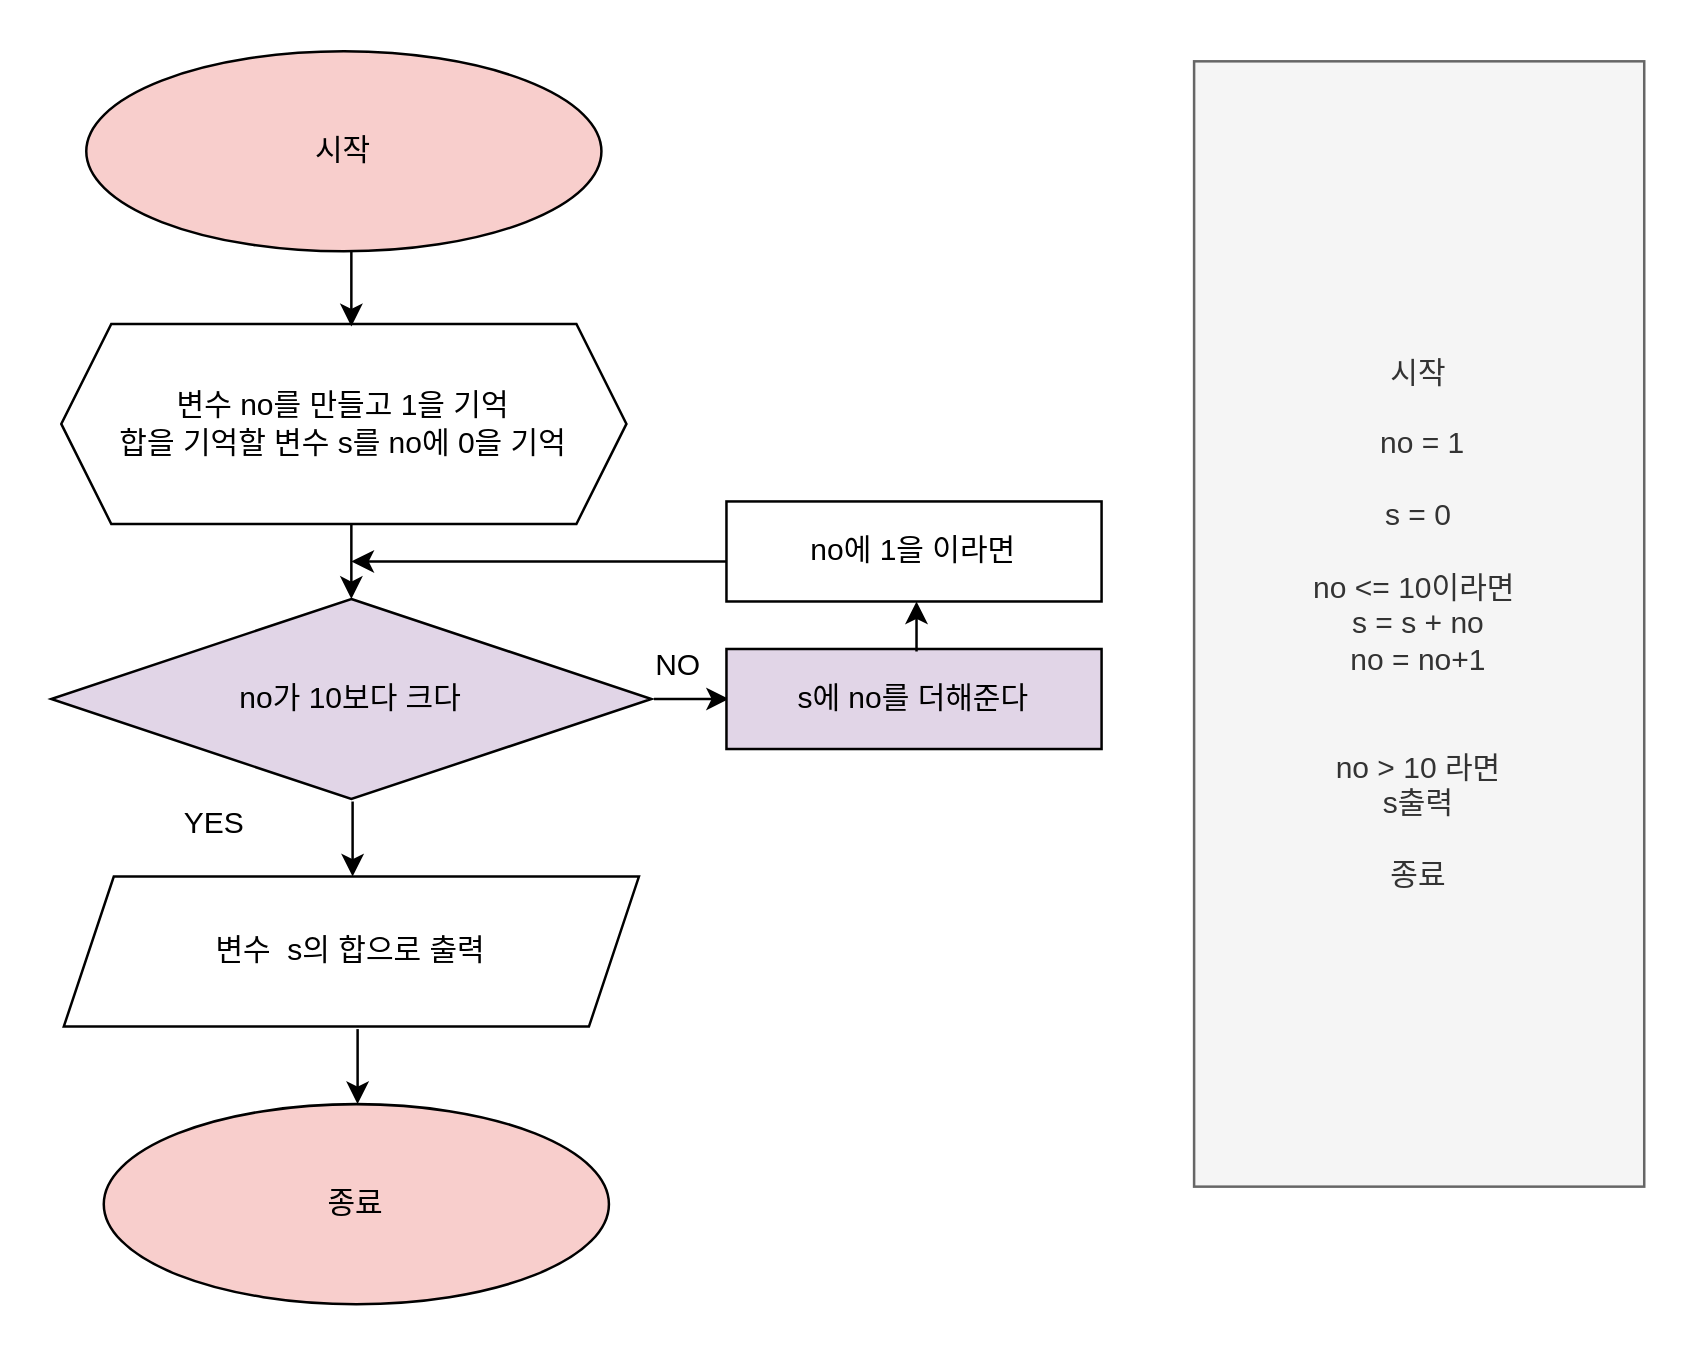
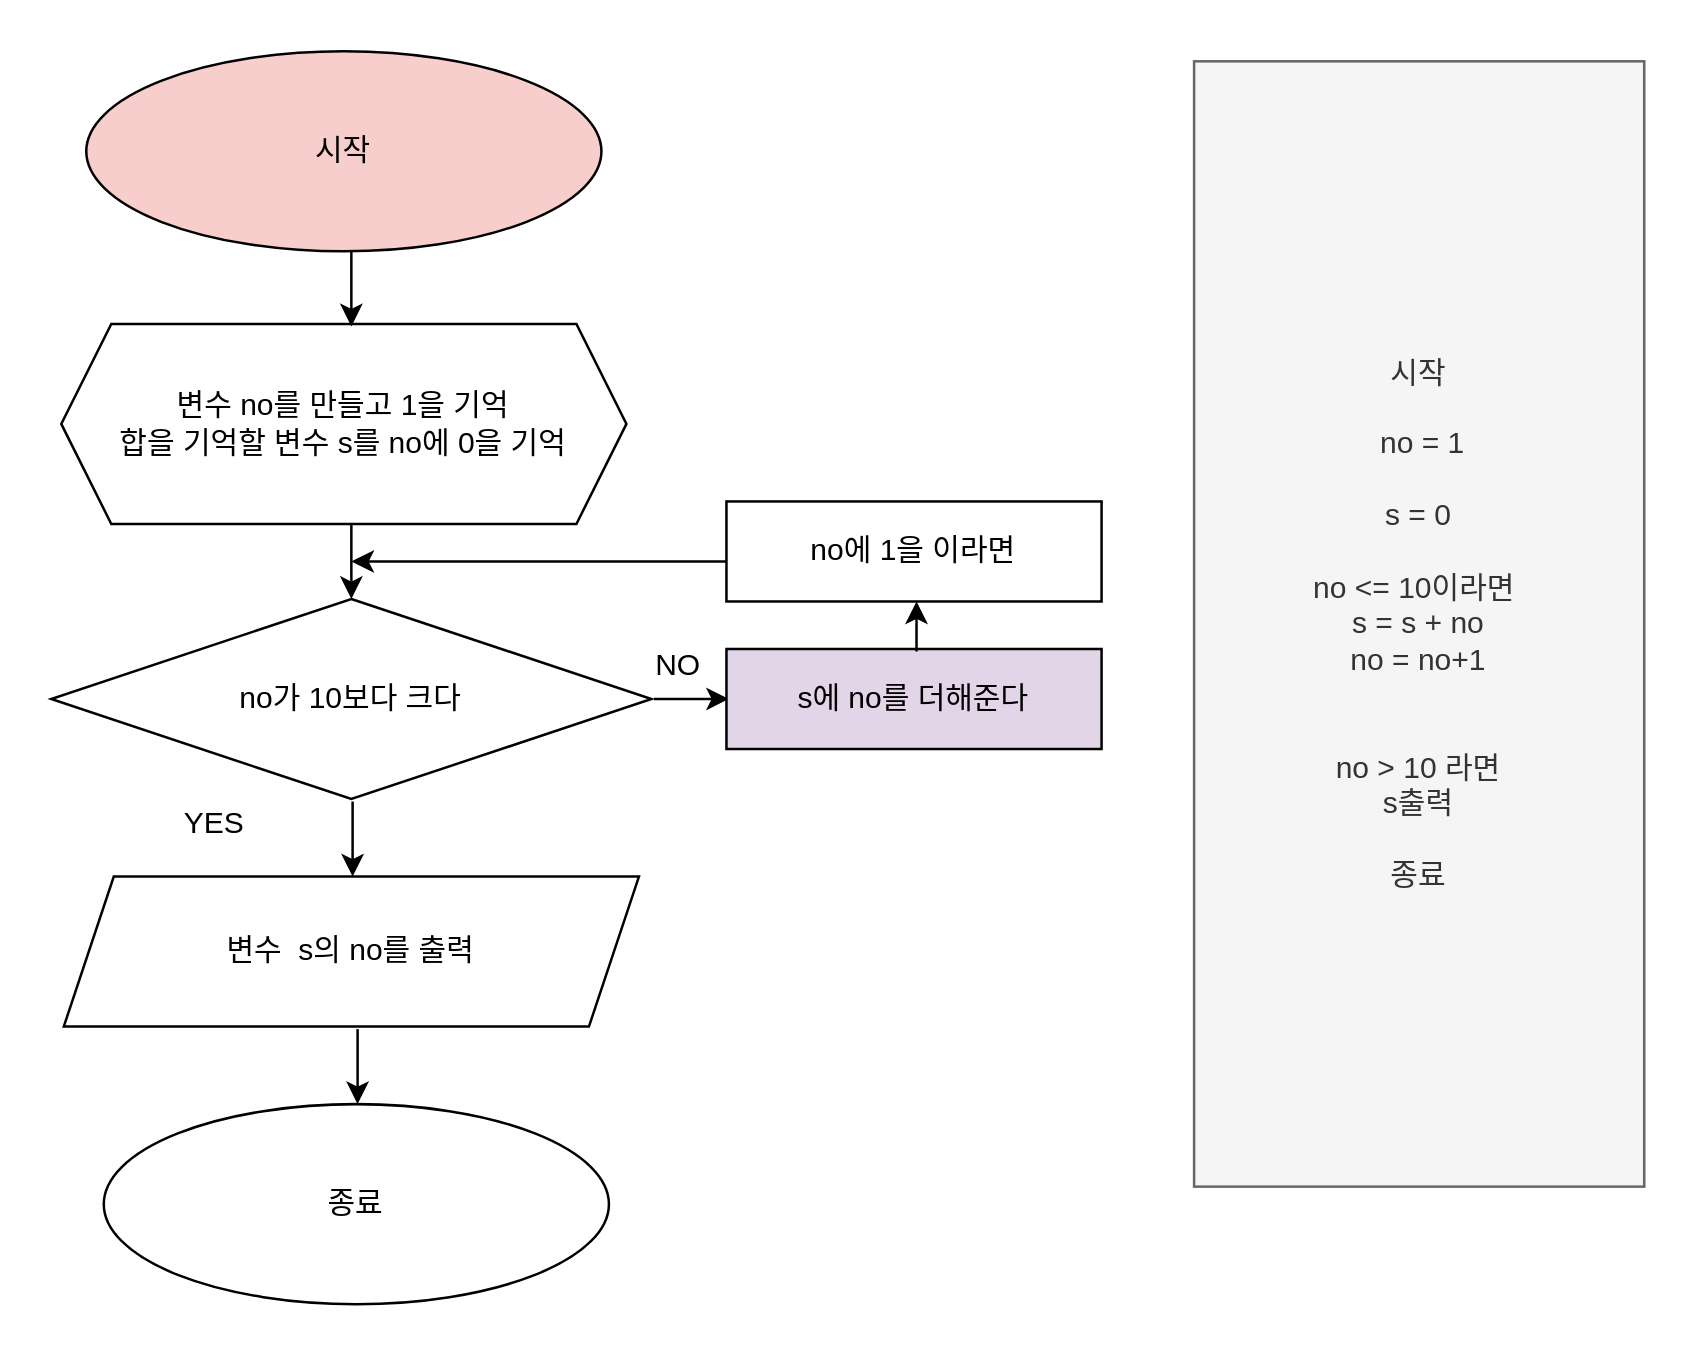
(351, 699) -> (351, 699)
(351, 951) -> (351, 951)
(356, 1204) -> (356, 1204)
